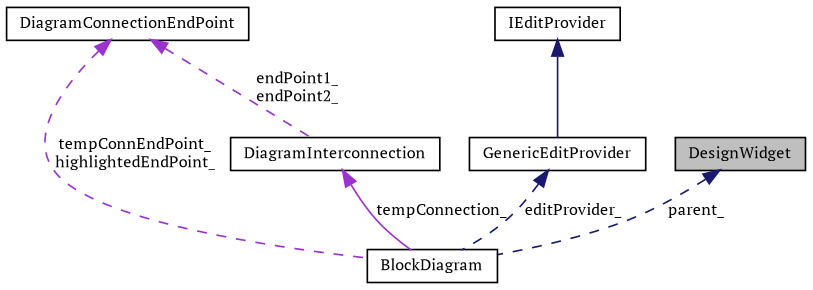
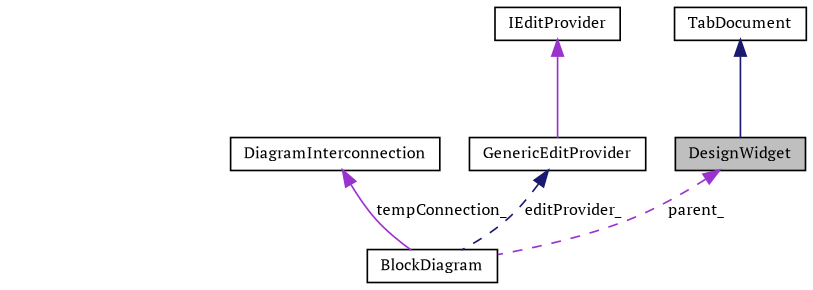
(128, 24) -> none
none -> (740, 24)
(558, 97) -> (558, 97)
(606, 228) -> (606, 228)
